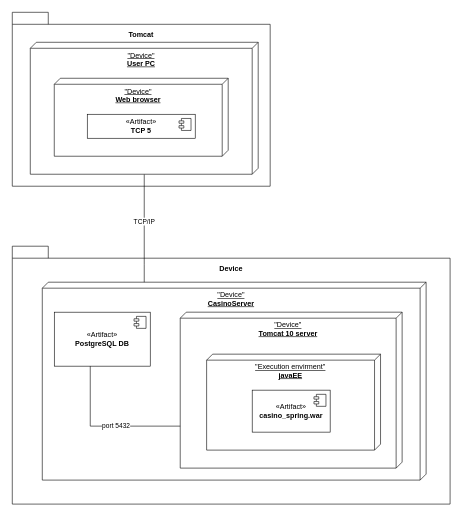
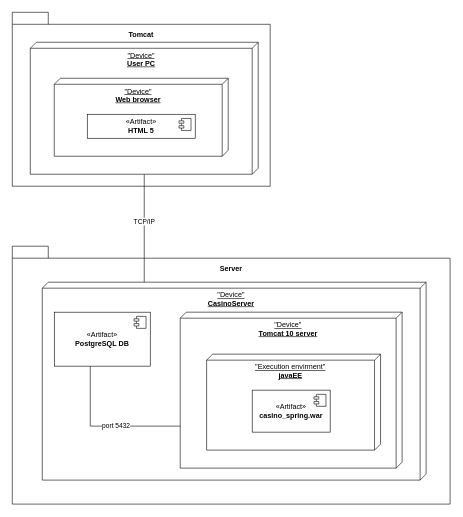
(141, 126) -> (141, 126)
(231, 261) -> (231, 261)
